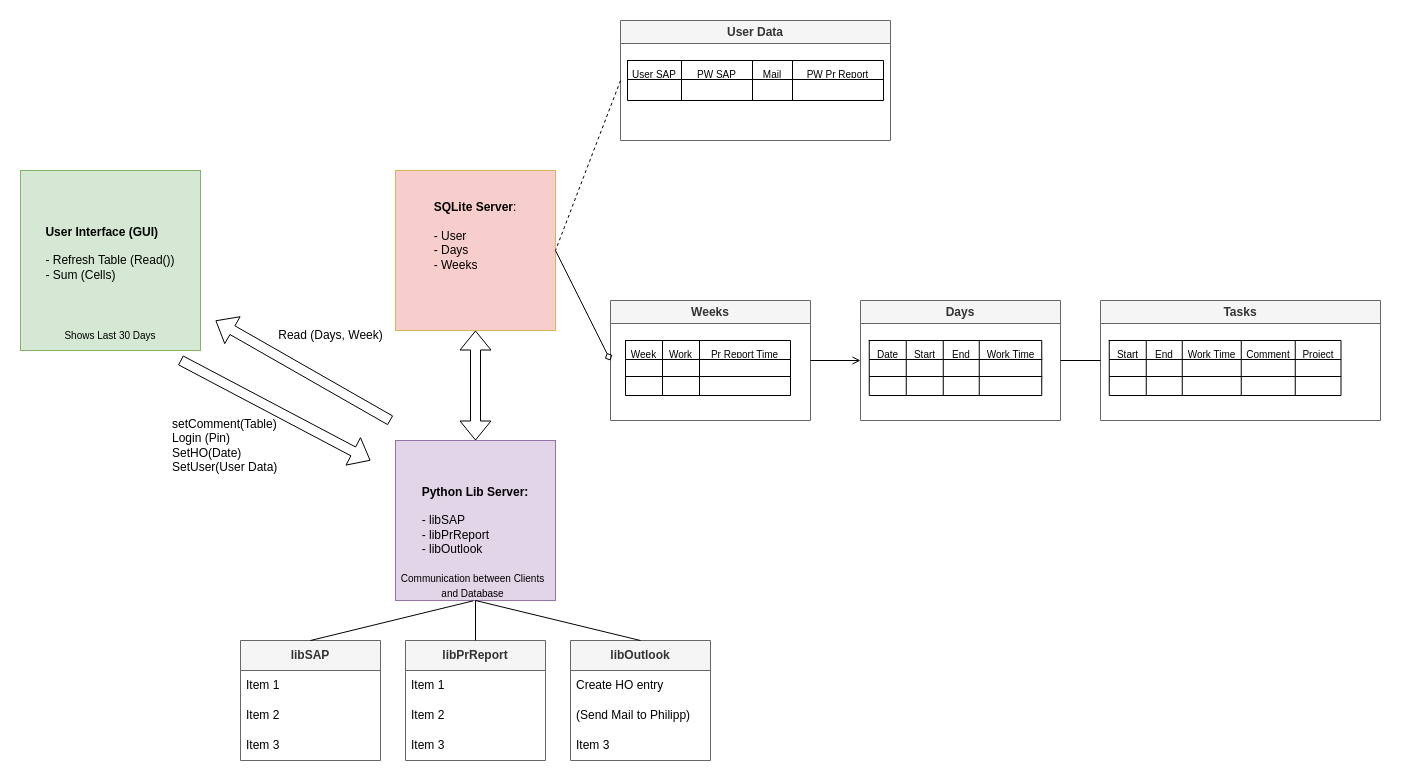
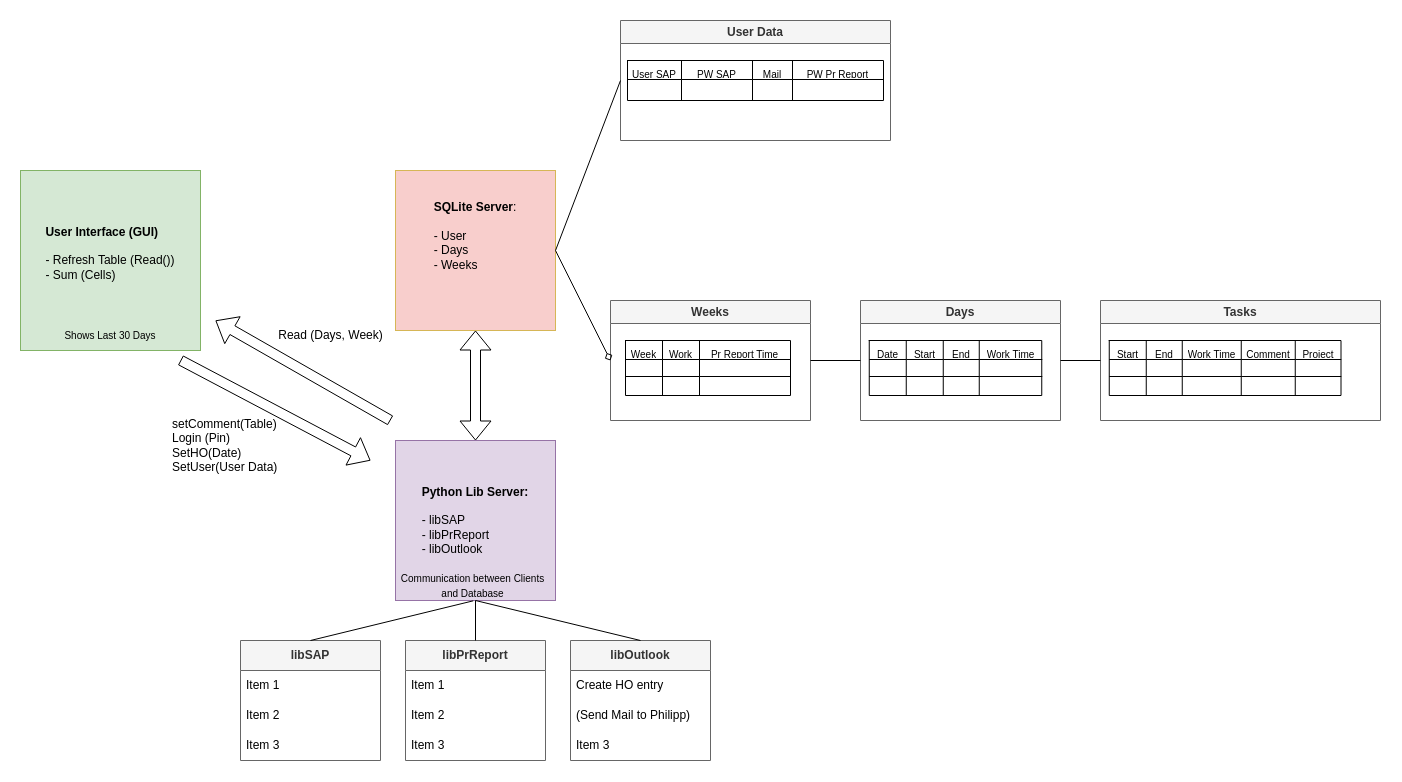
(587, 167) -> (587, 167)
(855, 361) -> (855, 361)
